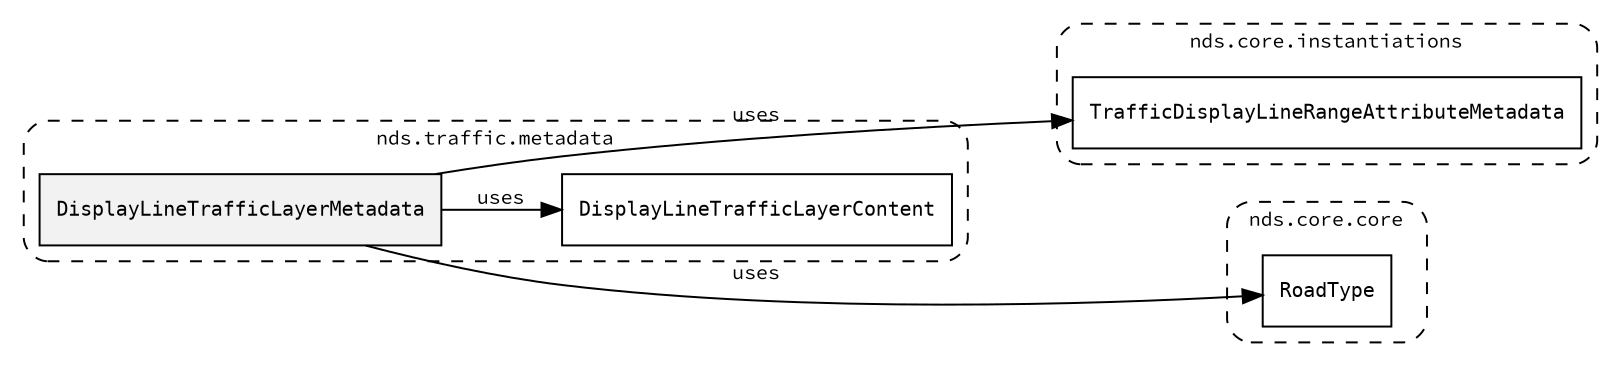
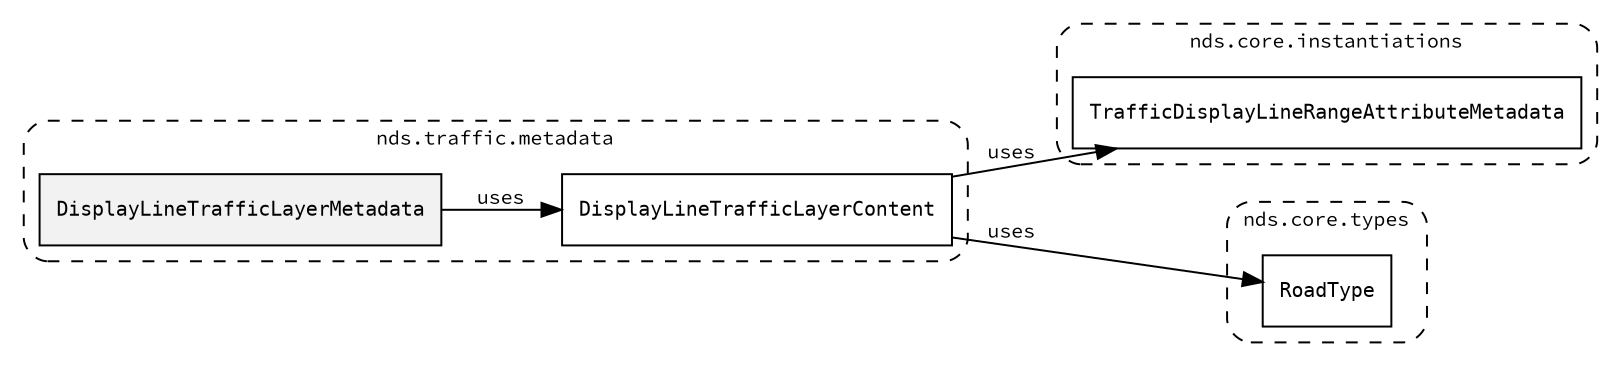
(743, 140) -> (1024, 164)
(1327, 221) -> (1327, 221)
(802, 302) -> (1097, 258)
